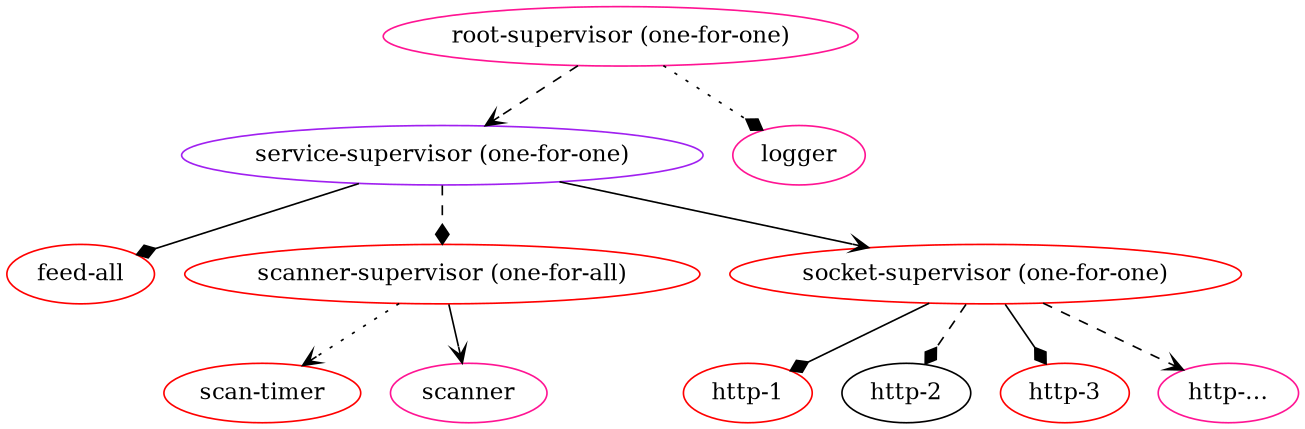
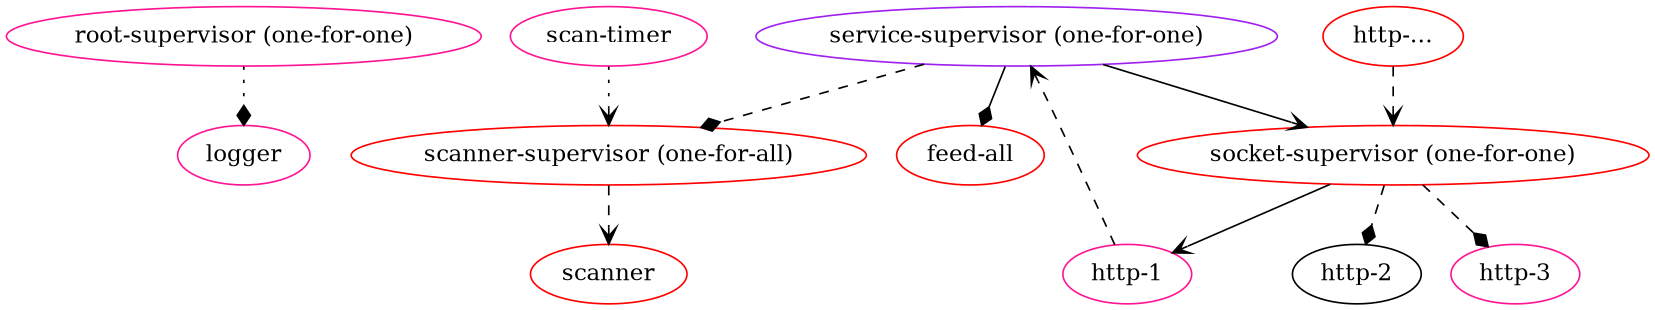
(539, 91) -> (1077, 163)
(454, 325) -> (609, 207)
(1020, 326) -> (1448, 209)
(358, 330) -> (609, 88)
(869, 333) -> (1259, 215)
(1106, 333) -> (1393, 88)
(262, 393) -> (609, 36)
(469, 393) -> (609, 274)
(748, 393) -> (1127, 274)
(1065, 393) -> (1515, 274)
(1228, 393) -> (1393, 36)
